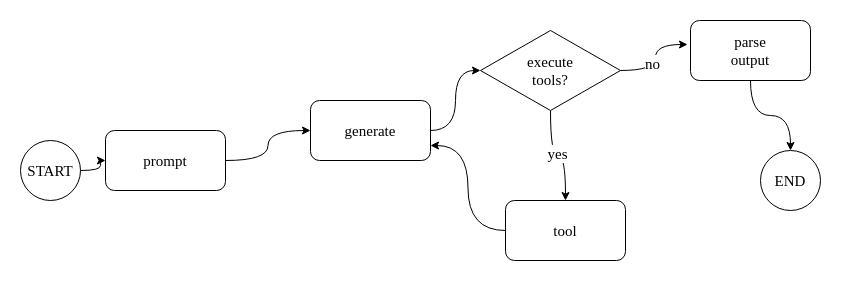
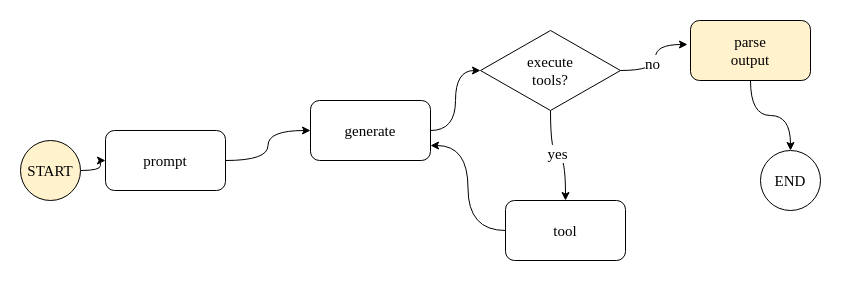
(751, 51) -> (751, 51)
(51, 171) -> (51, 171)
